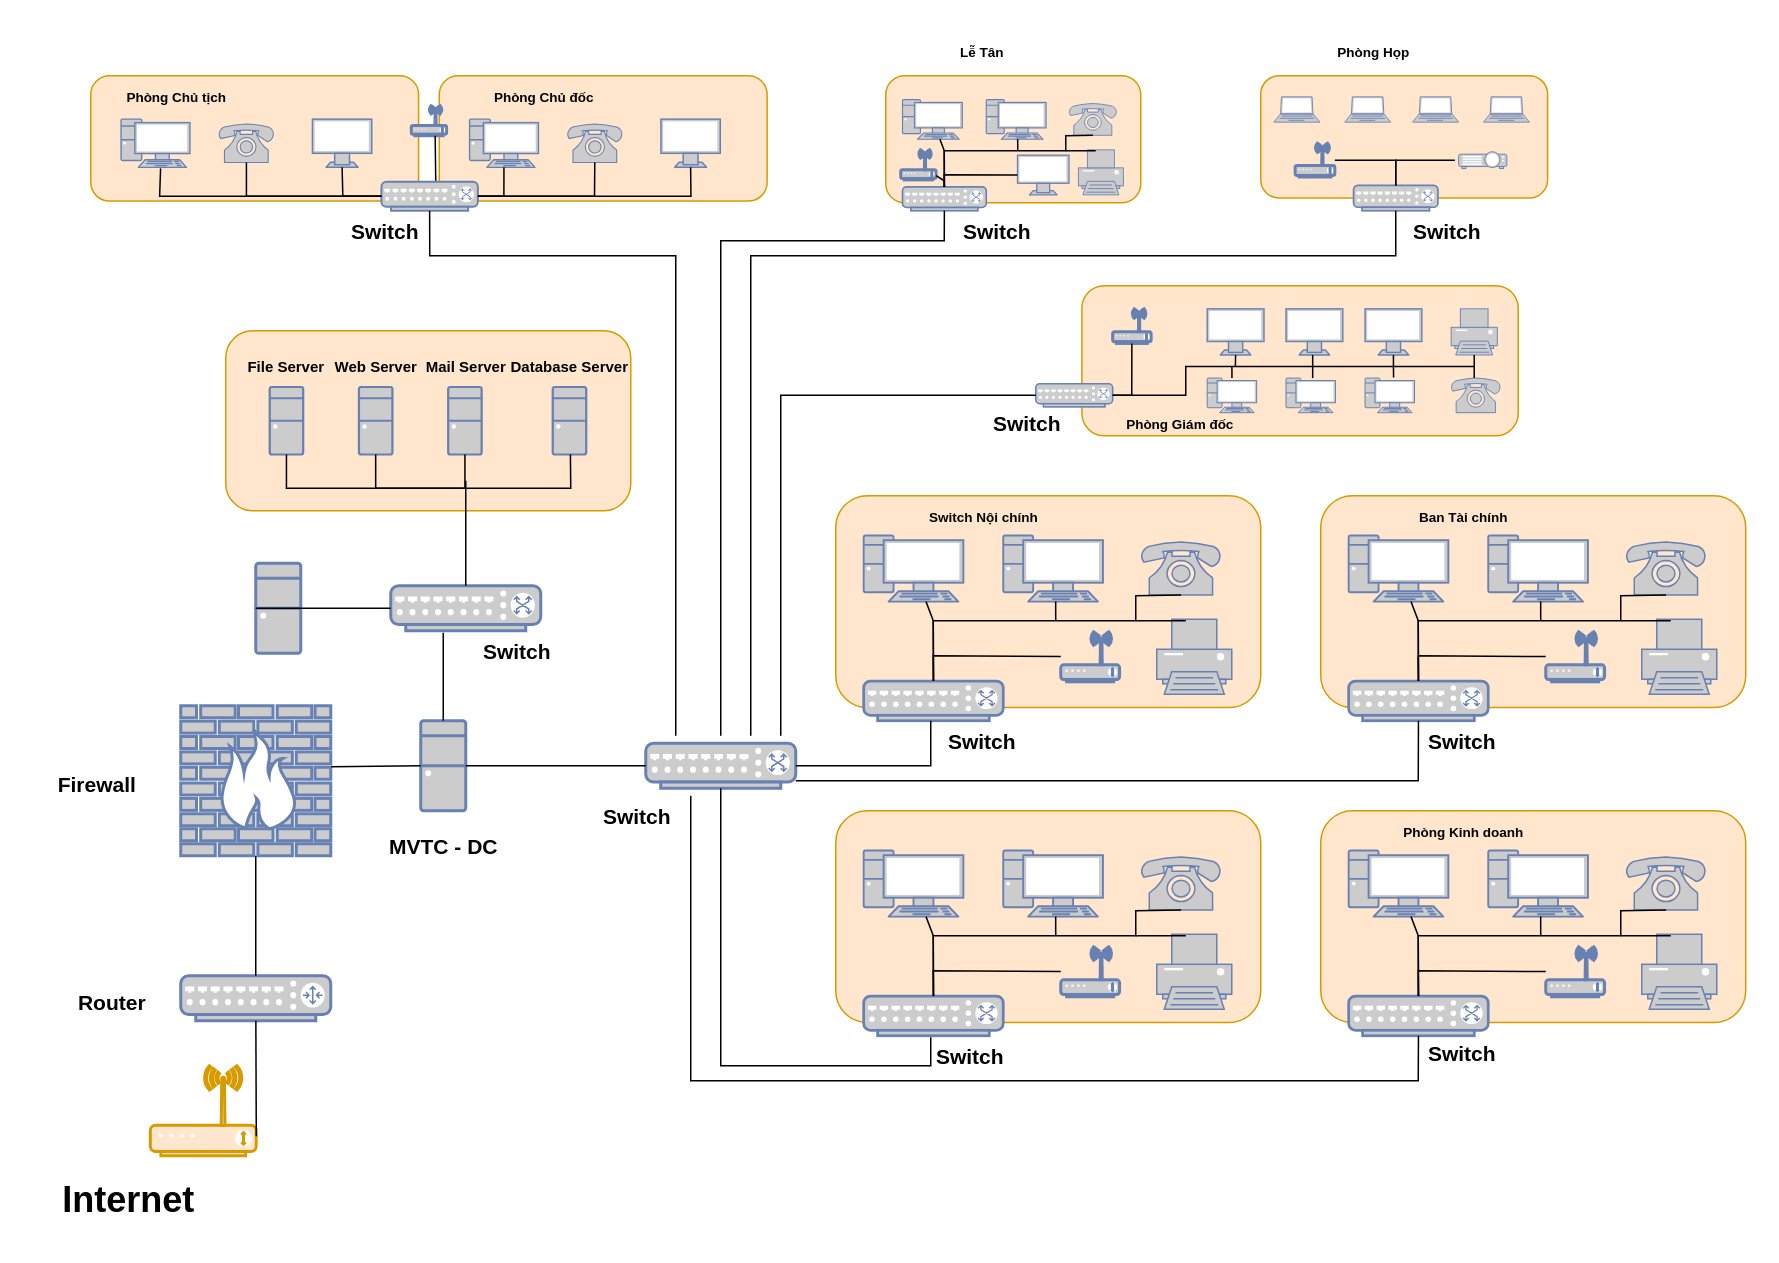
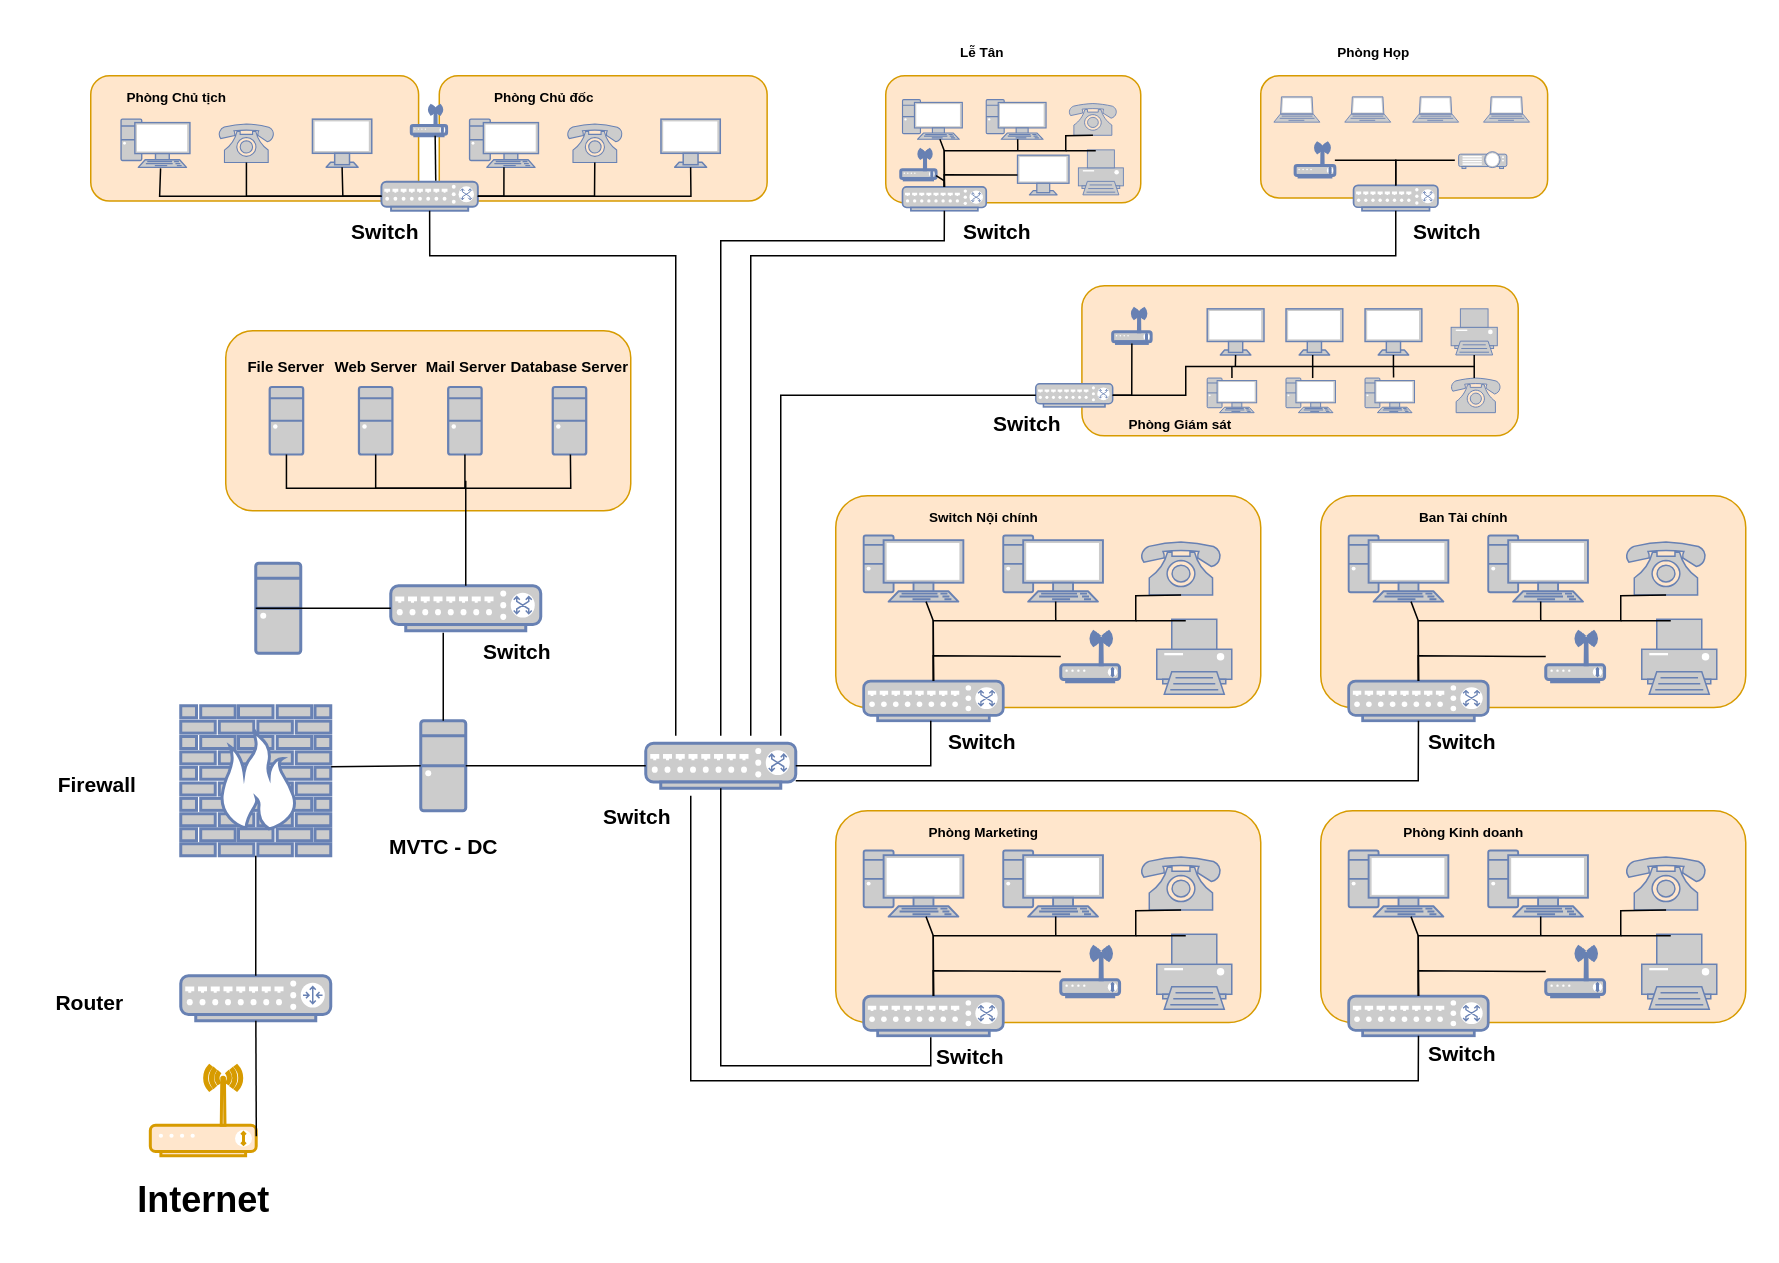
(1181, 418) -> (1181, 418)
none -> (983, 826)
(111, 998) -> (89, 998)
(128, 1201) -> (203, 1201)
